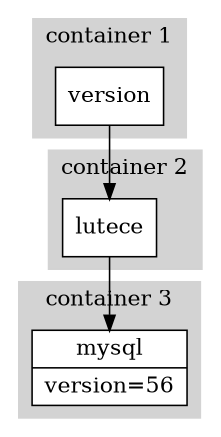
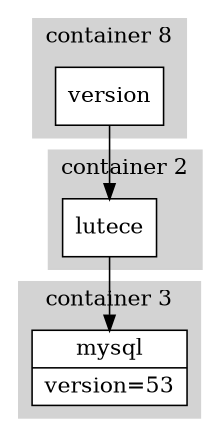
(110, 37) -> (110, 37)
(110, 386) -> (110, 386)
